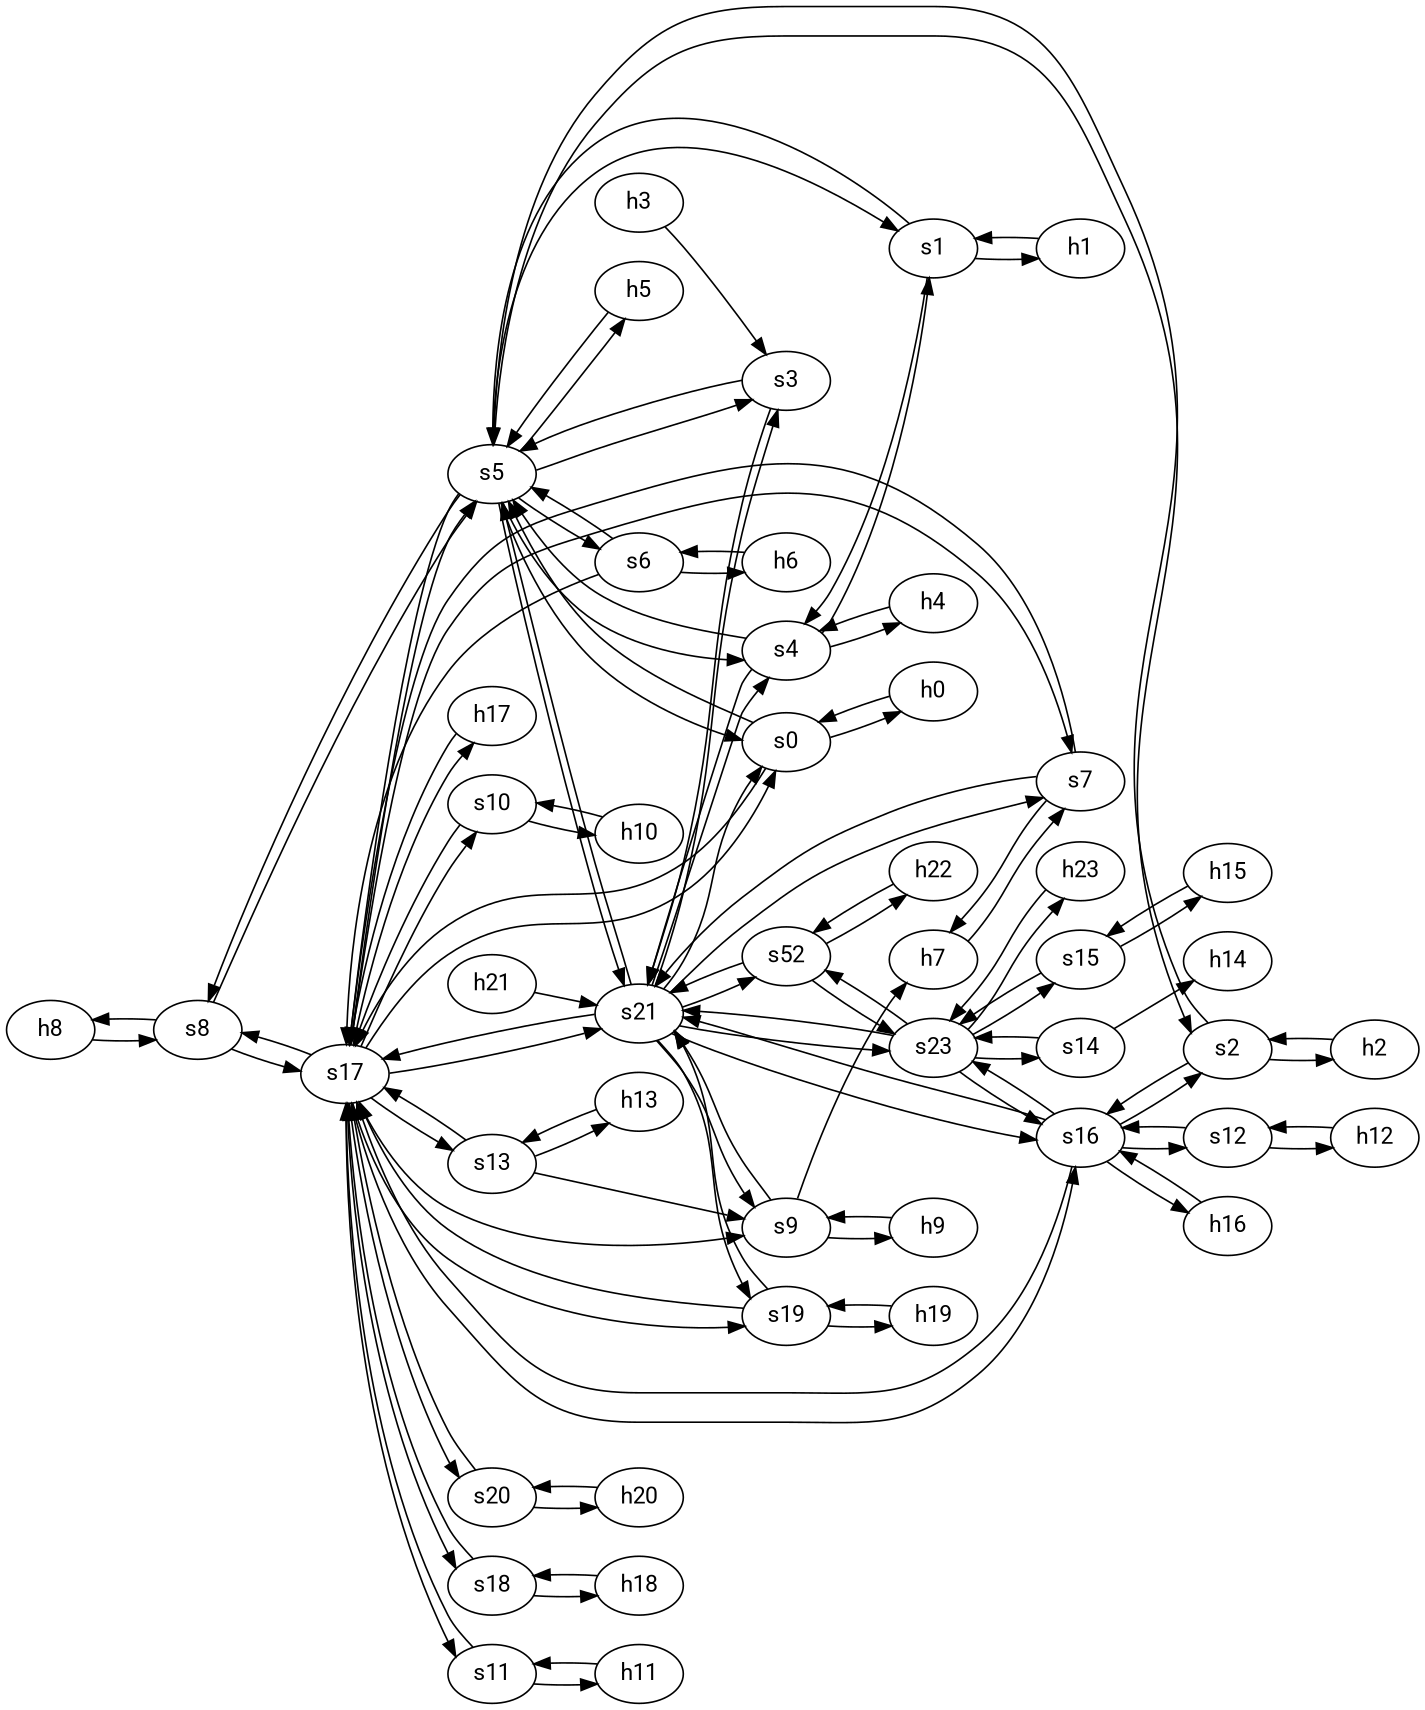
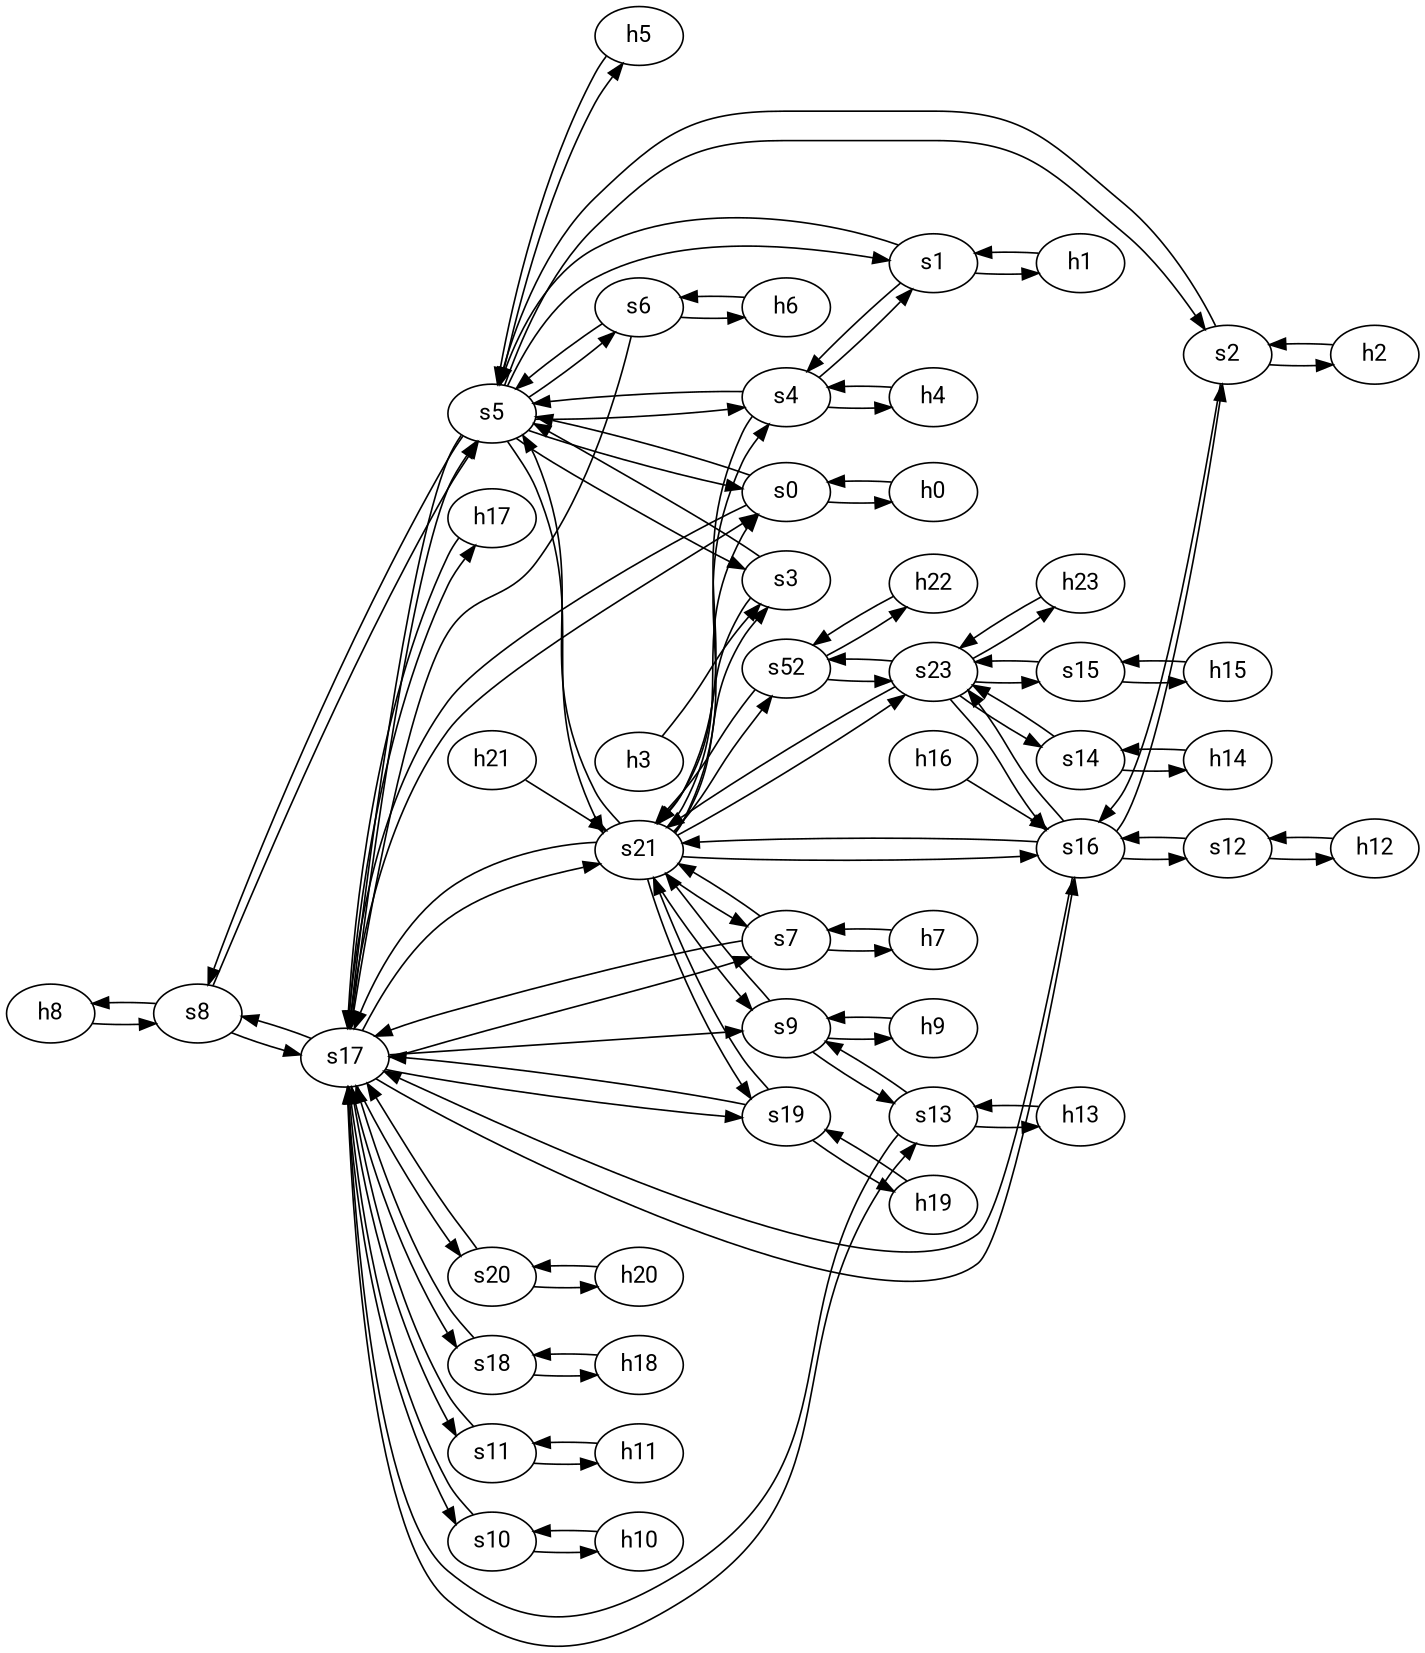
none -> (1162, 749)
(835, 1104) -> (846, 1074)
(1140, 1184) -> none
